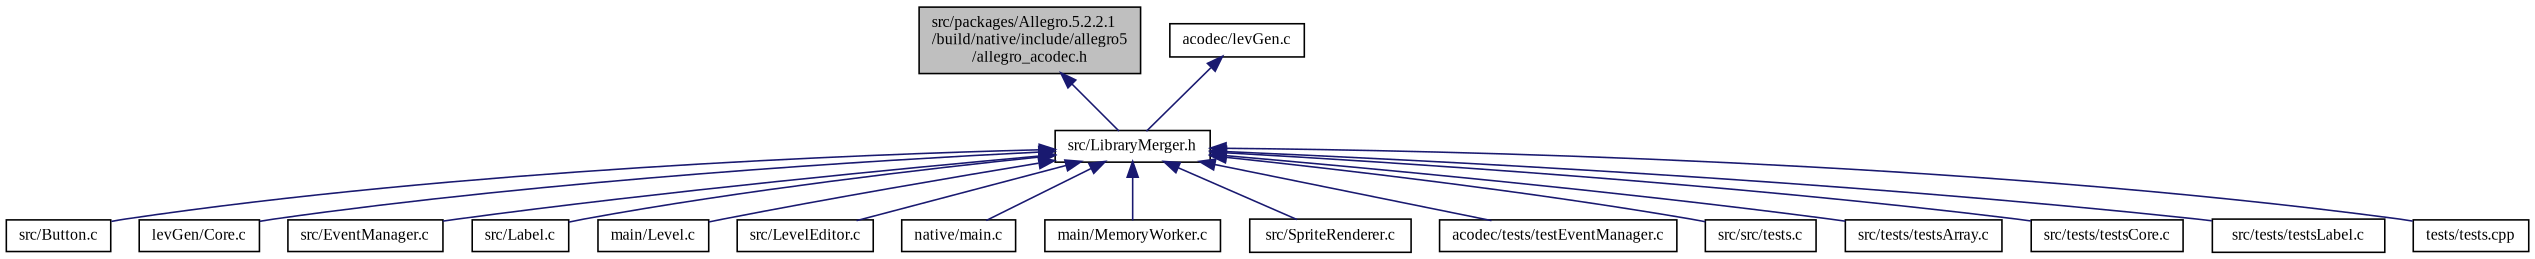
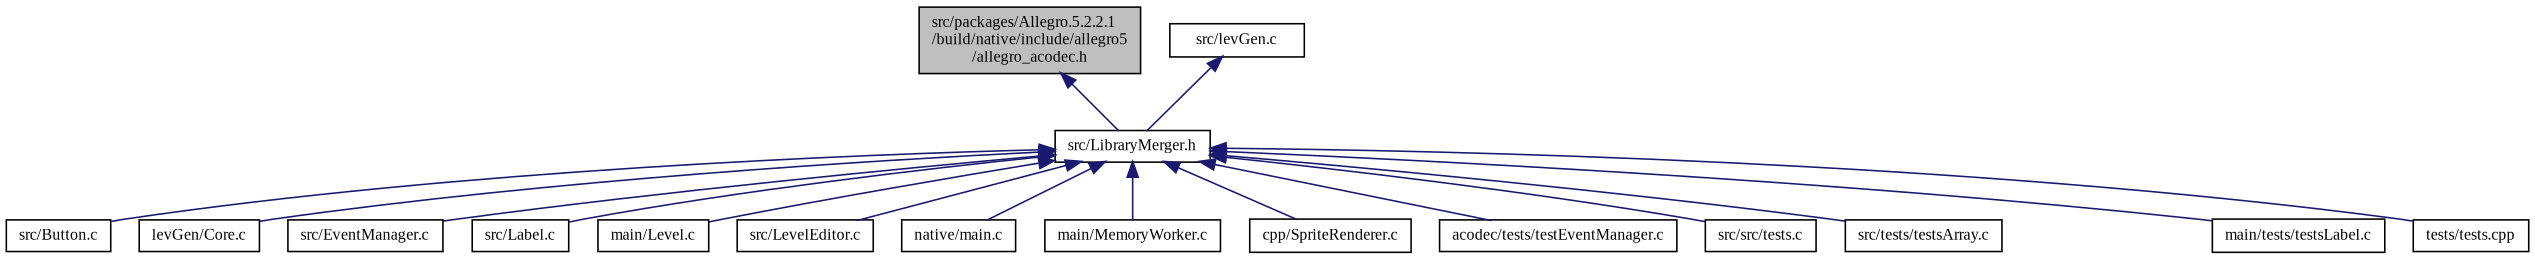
(1237, 40) -> (1237, 40)
(1330, 236) -> (1330, 236)
(2107, 236) -> none
(2299, 236) -> (2299, 236)
